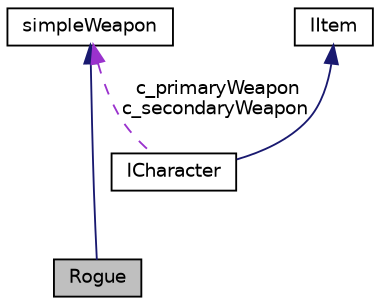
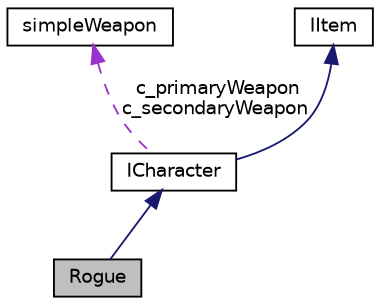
(93, 162) -> (130, 233)
